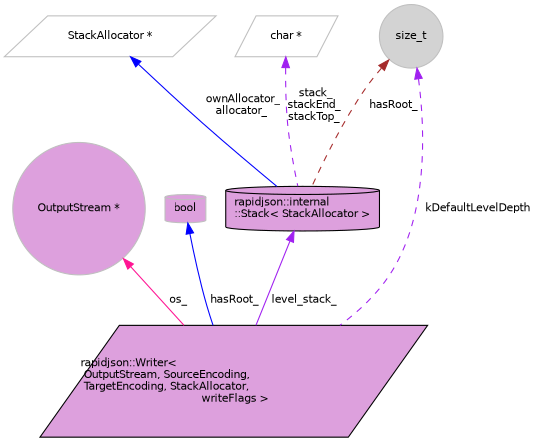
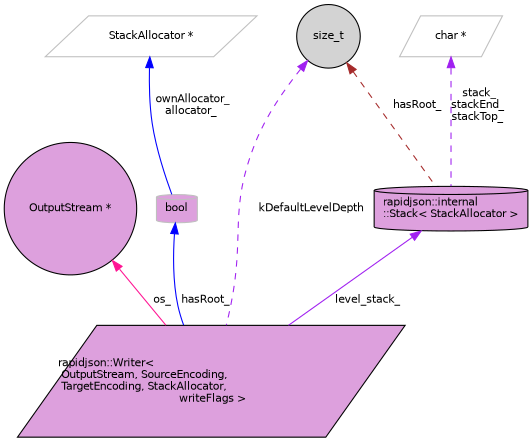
(411, 36) -> (328, 36)
(206, 127) -> (154, 132)
(79, 209) -> (70, 209)
